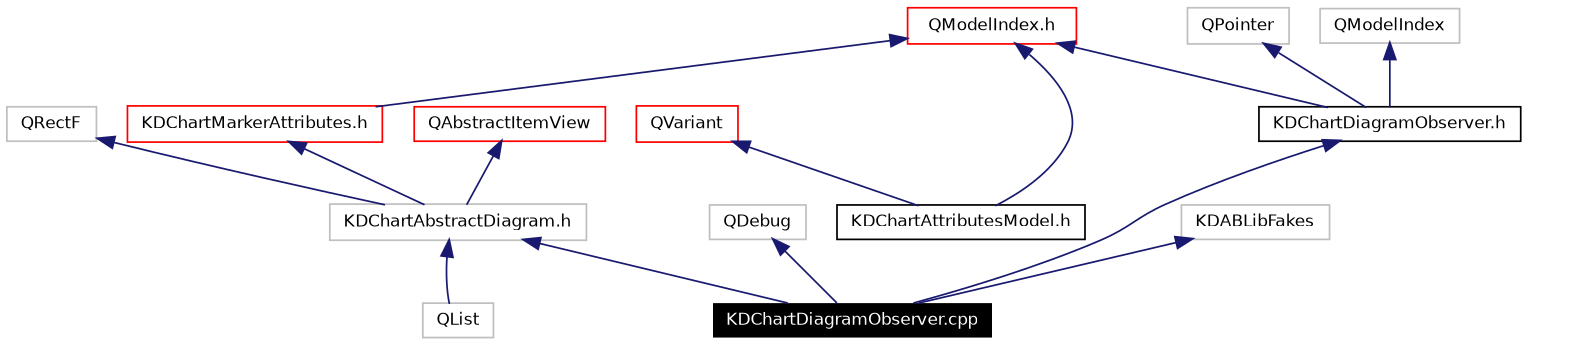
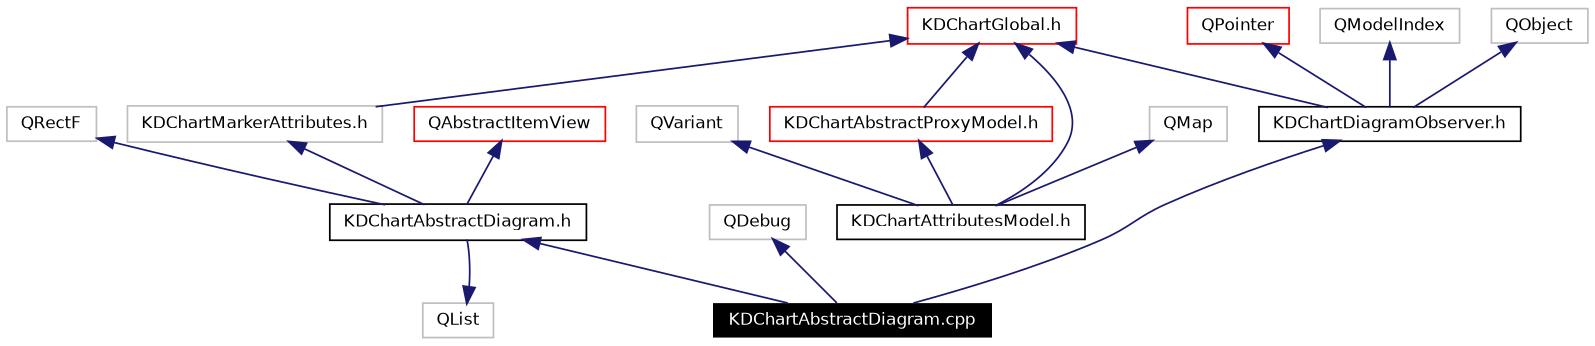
(992, 26) -> (992, 26)
(1238, 26) -> (1238, 26)
none -> (1540, 26)
(255, 124) -> (255, 124)
(687, 124) -> (687, 124)
none -> (911, 124)
none -> (1188, 124)
(458, 222) -> (458, 222)
(1256, 222) -> none
(447, 280) -> (470, 263)
(852, 320) -> (852, 320)
